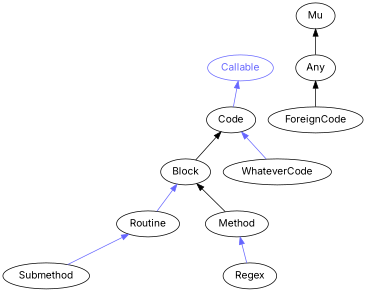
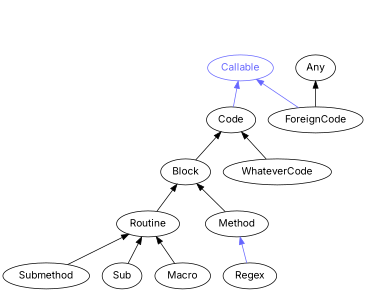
(316, 16) -> none
none -> (281, 96)
(256, 148) -> (256, 148)
(165, 201) -> (165, 201)
(95, 251) -> (95, 251)
none -> (122, 276)
none -> (183, 276)
